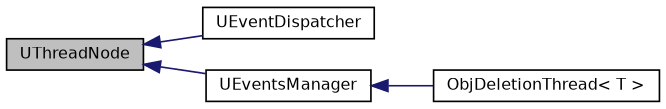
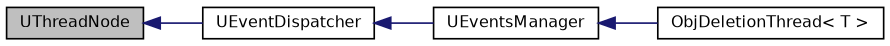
(183, 70) -> (412, 23)
